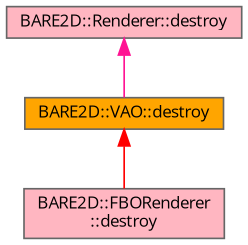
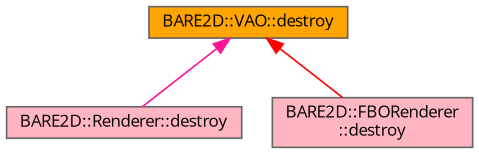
(124, 76) -> (180, 78)
